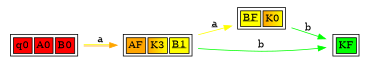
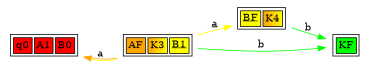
(273, 18) -> (273, 18)
(44, 45) -> (44, 45)
(97, 45) -> (104, 60)
